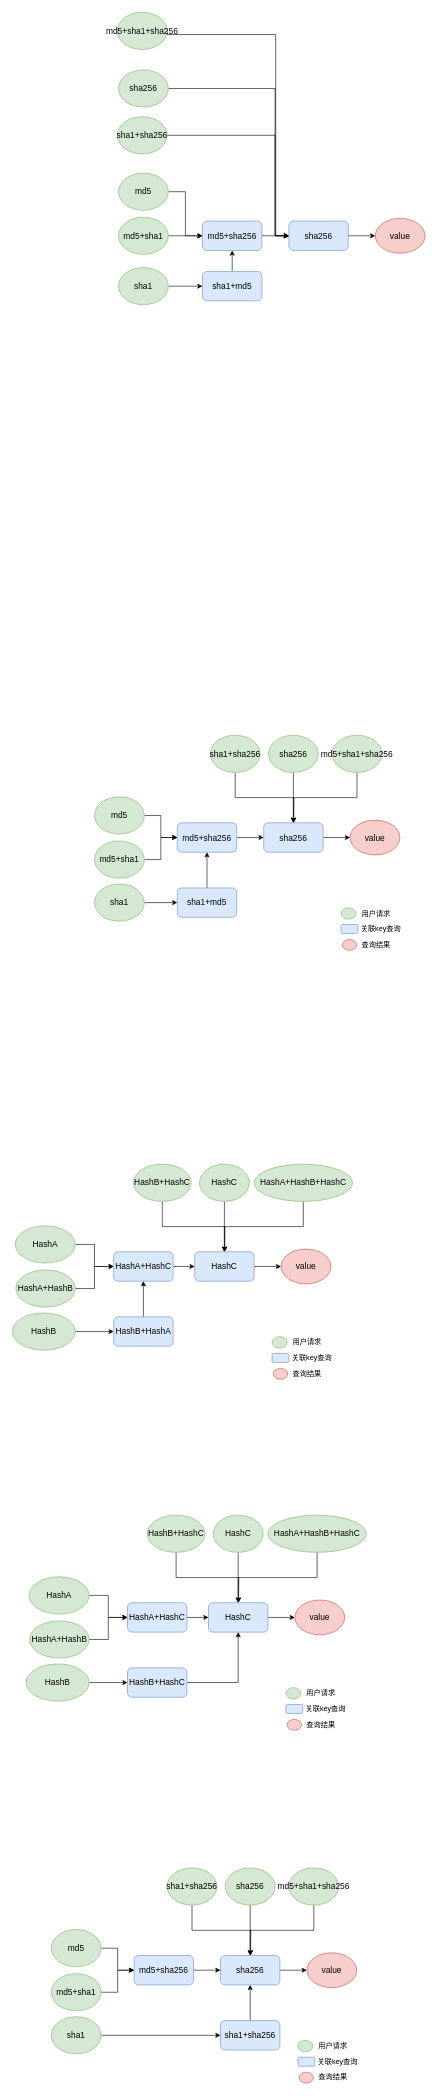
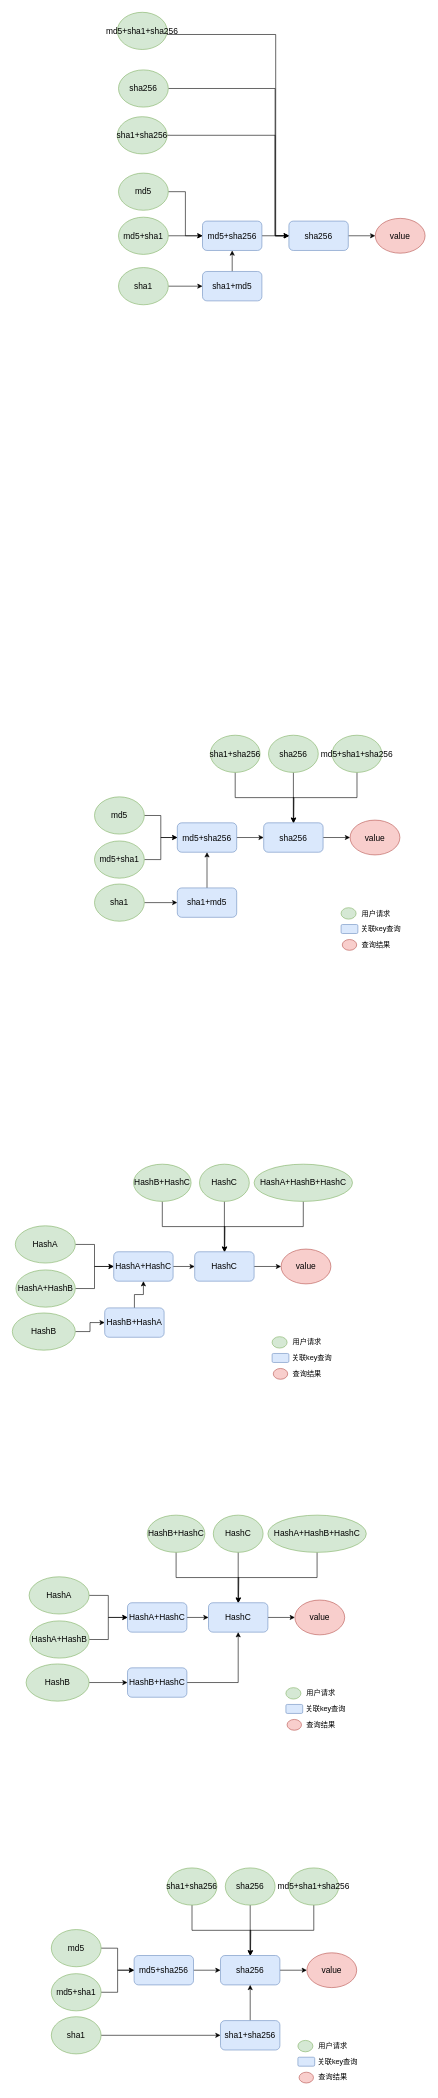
(143, 1332) -> (134, 1323)
